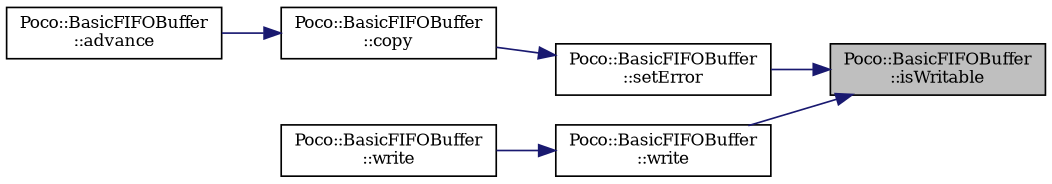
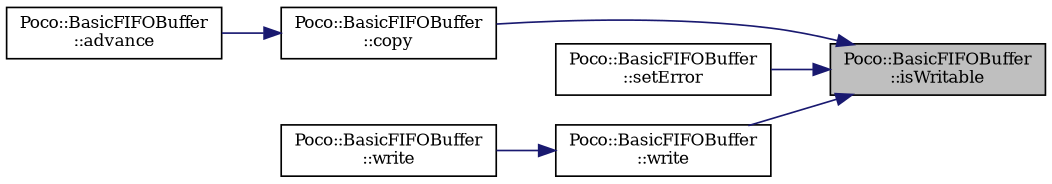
(518, 50) -> (668, 21)
